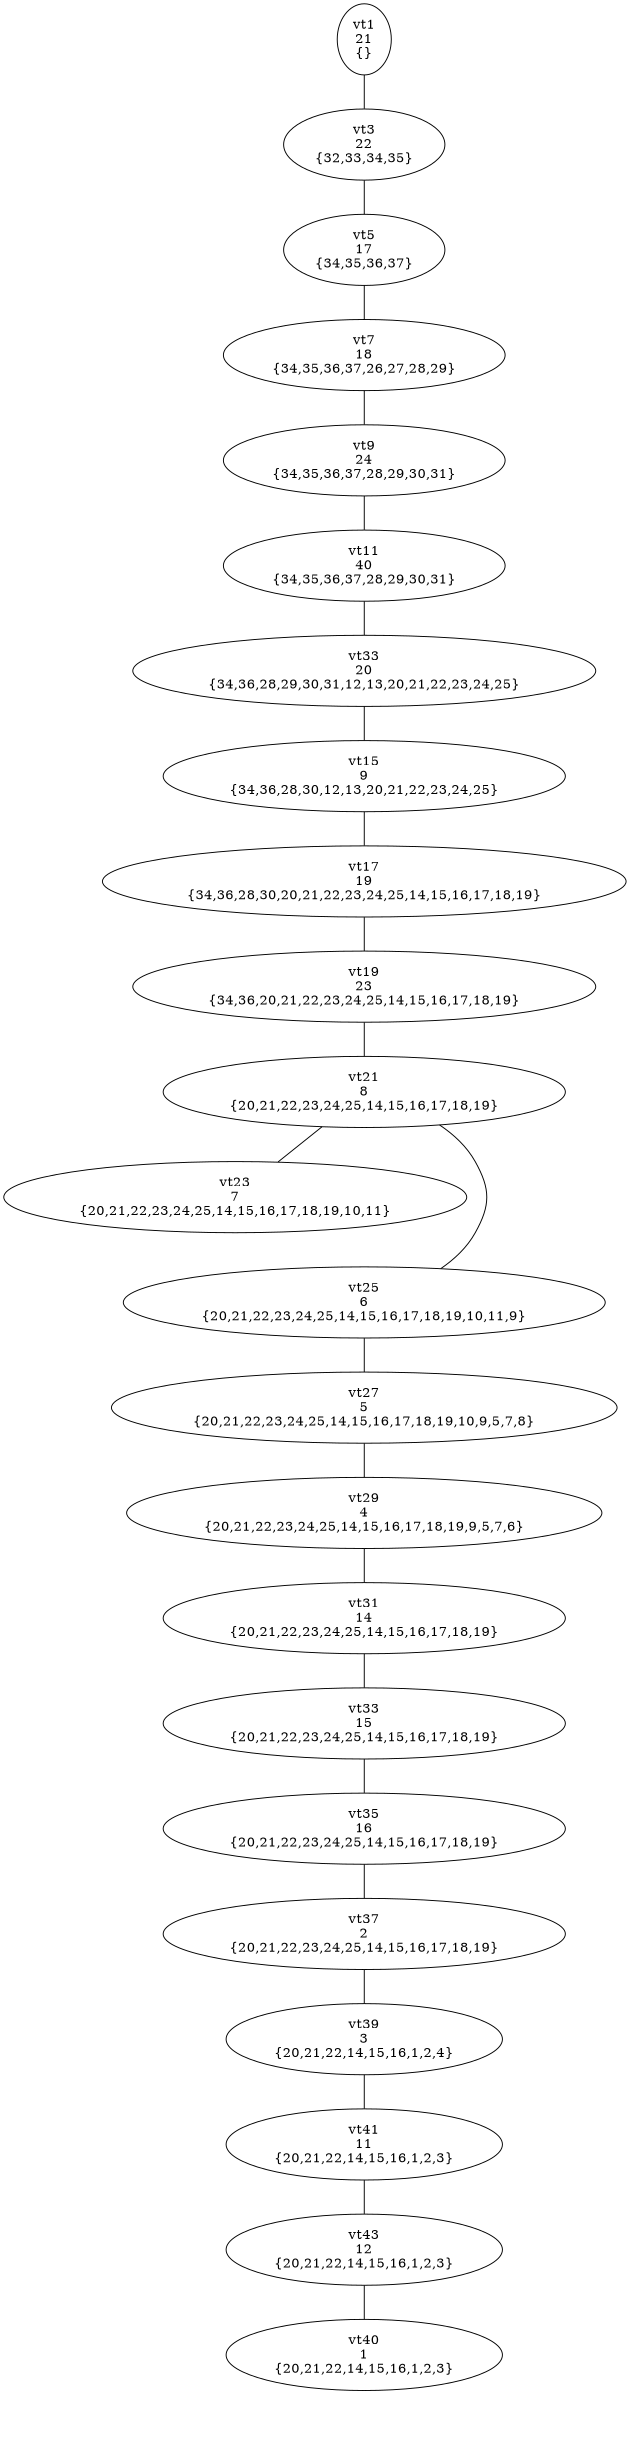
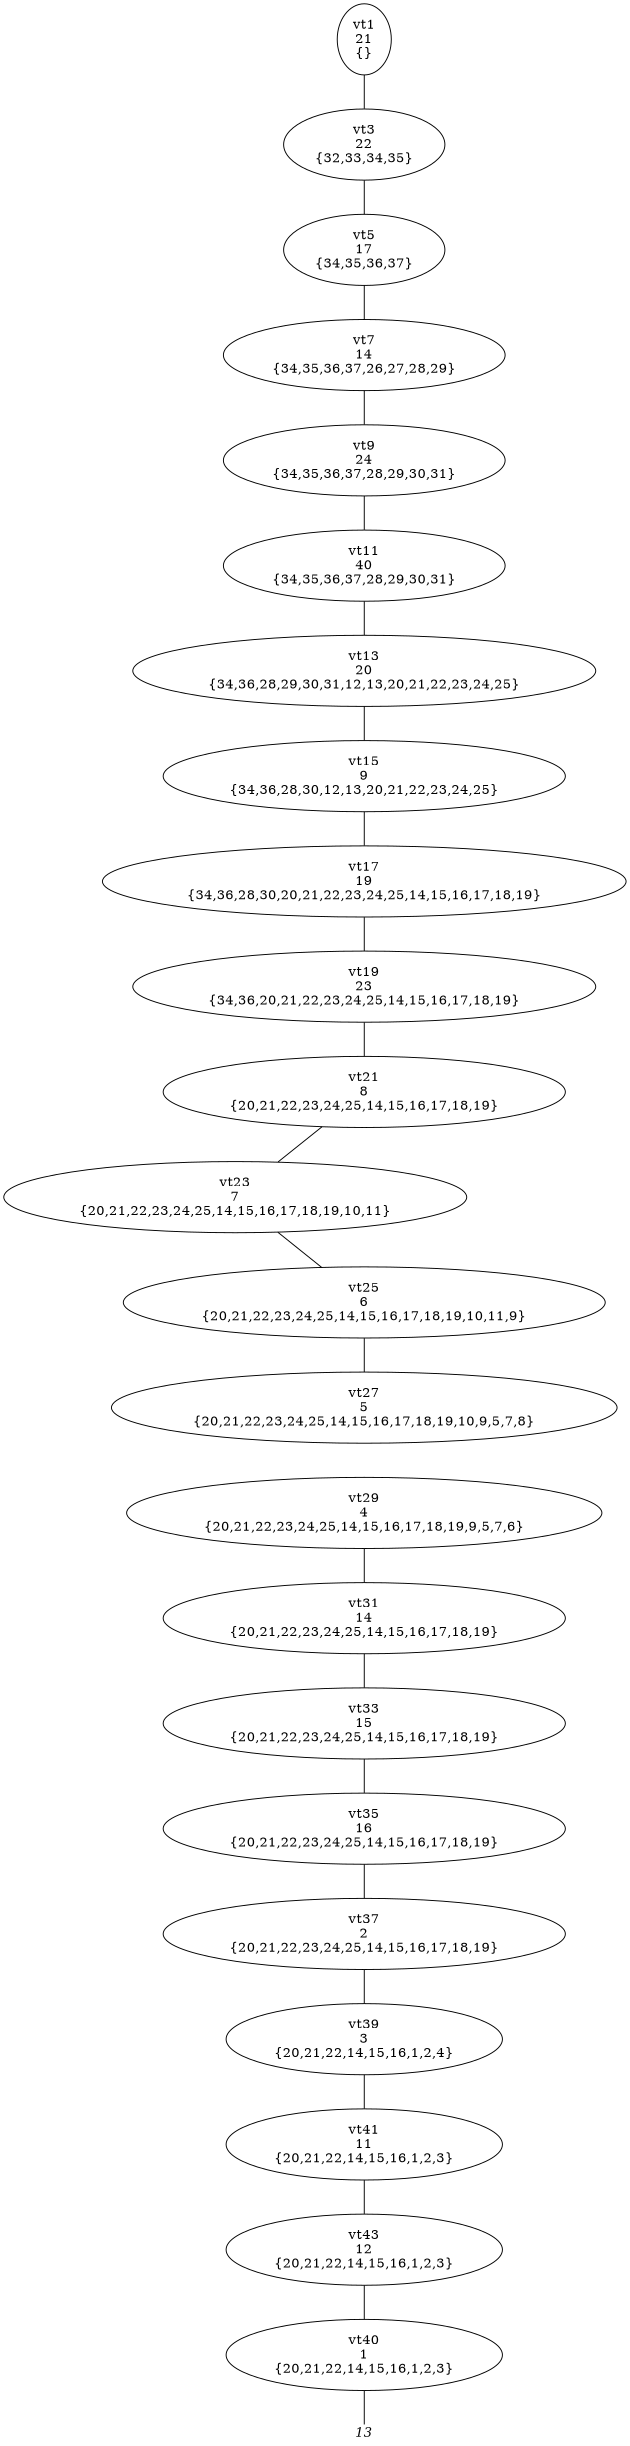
(364, 355) -> (364, 355)
(364, 671) -> (364, 671)
(487, 1197) -> (300, 1250)
(364, 1460) -> none
none -> (364, 2433)
